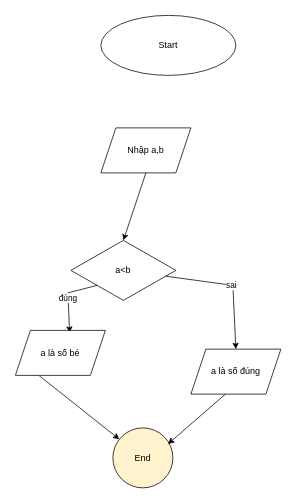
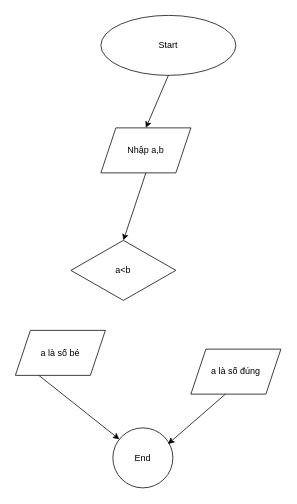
none -> (158, 99)
(229, 285) -> none
(68, 295) -> none
(143, 458) -> (143, 458)
